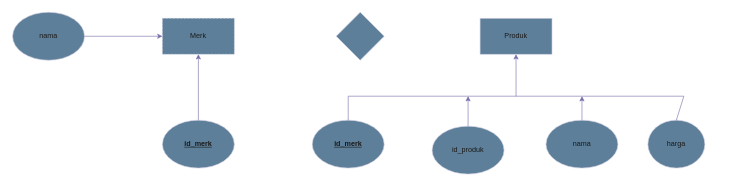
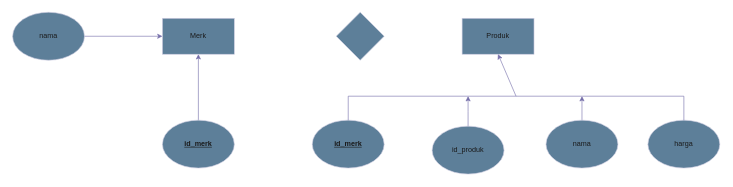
(198, 36) -> (198, 36)
(516, 36) -> (498, 36)
(677, 144) -> (684, 144)
